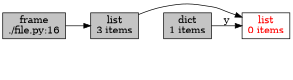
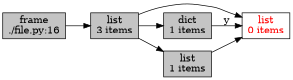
none -> (148, 26)
none -> (188, 64)
